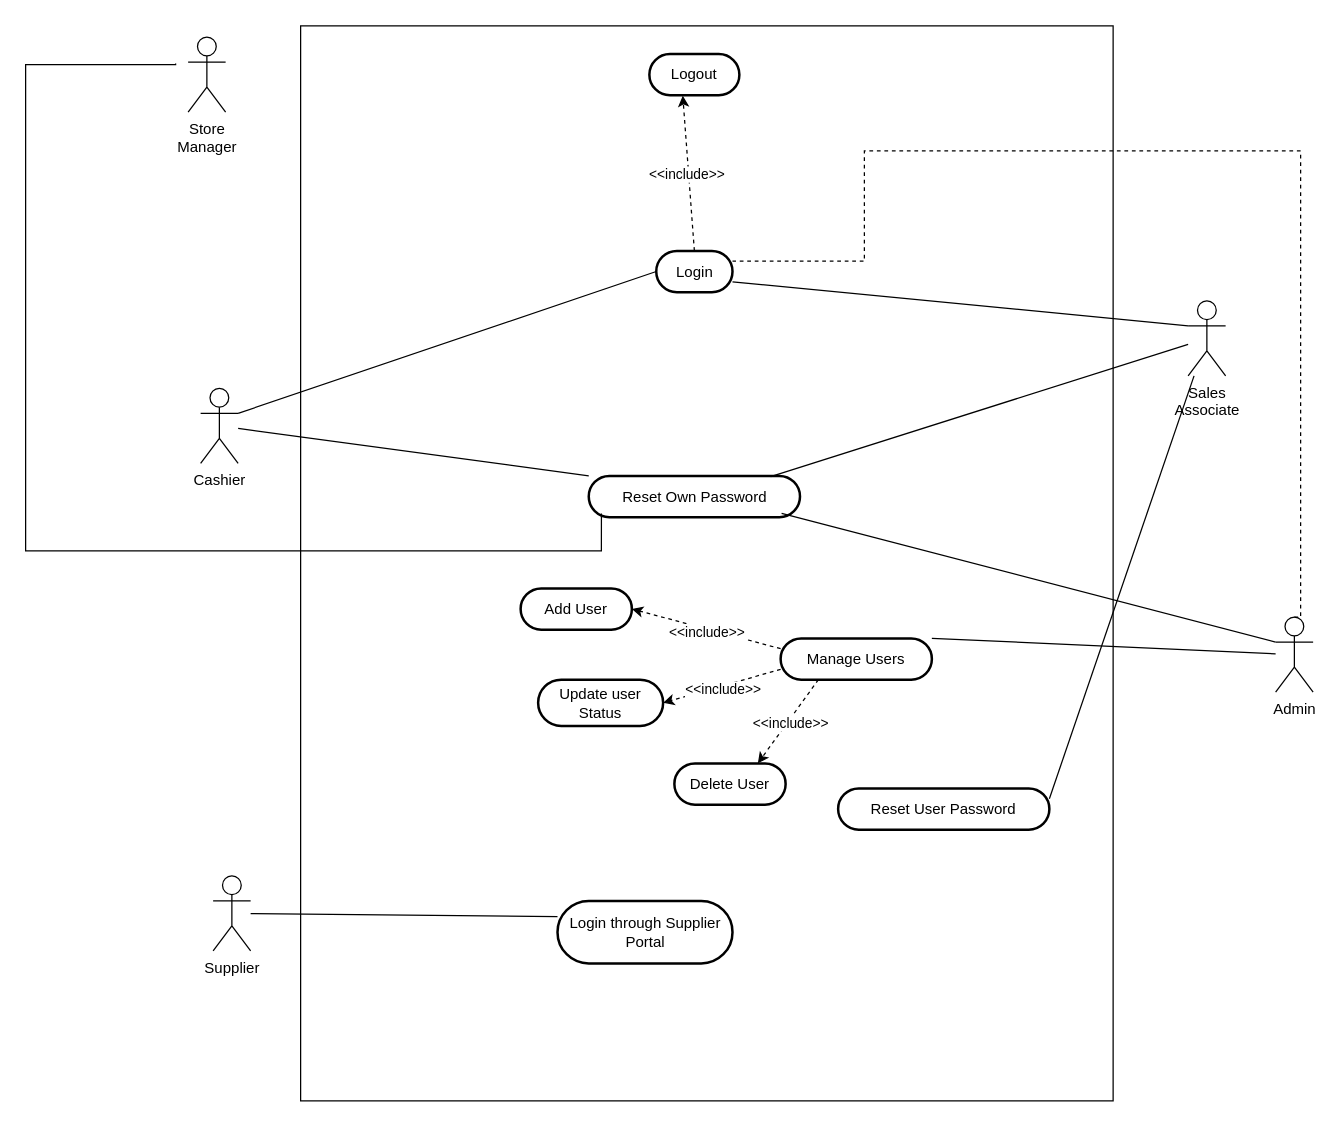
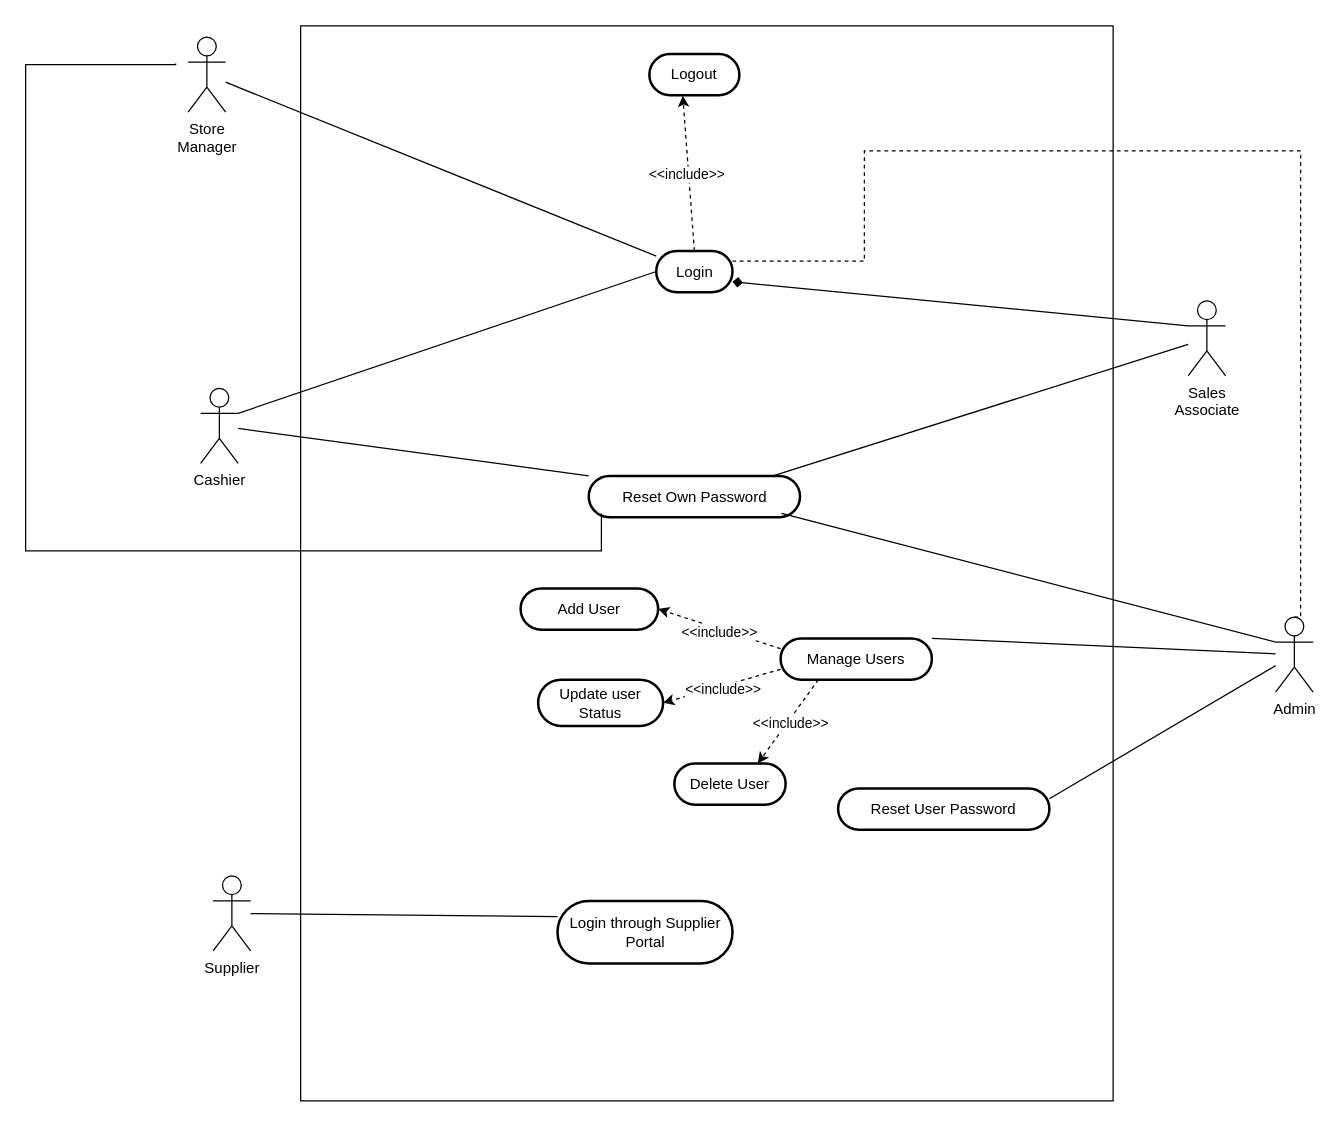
none -> (441, 169)
(738, 282) -> (743, 283)
(1122, 587) -> (1163, 732)
(576, 609) -> (589, 609)
